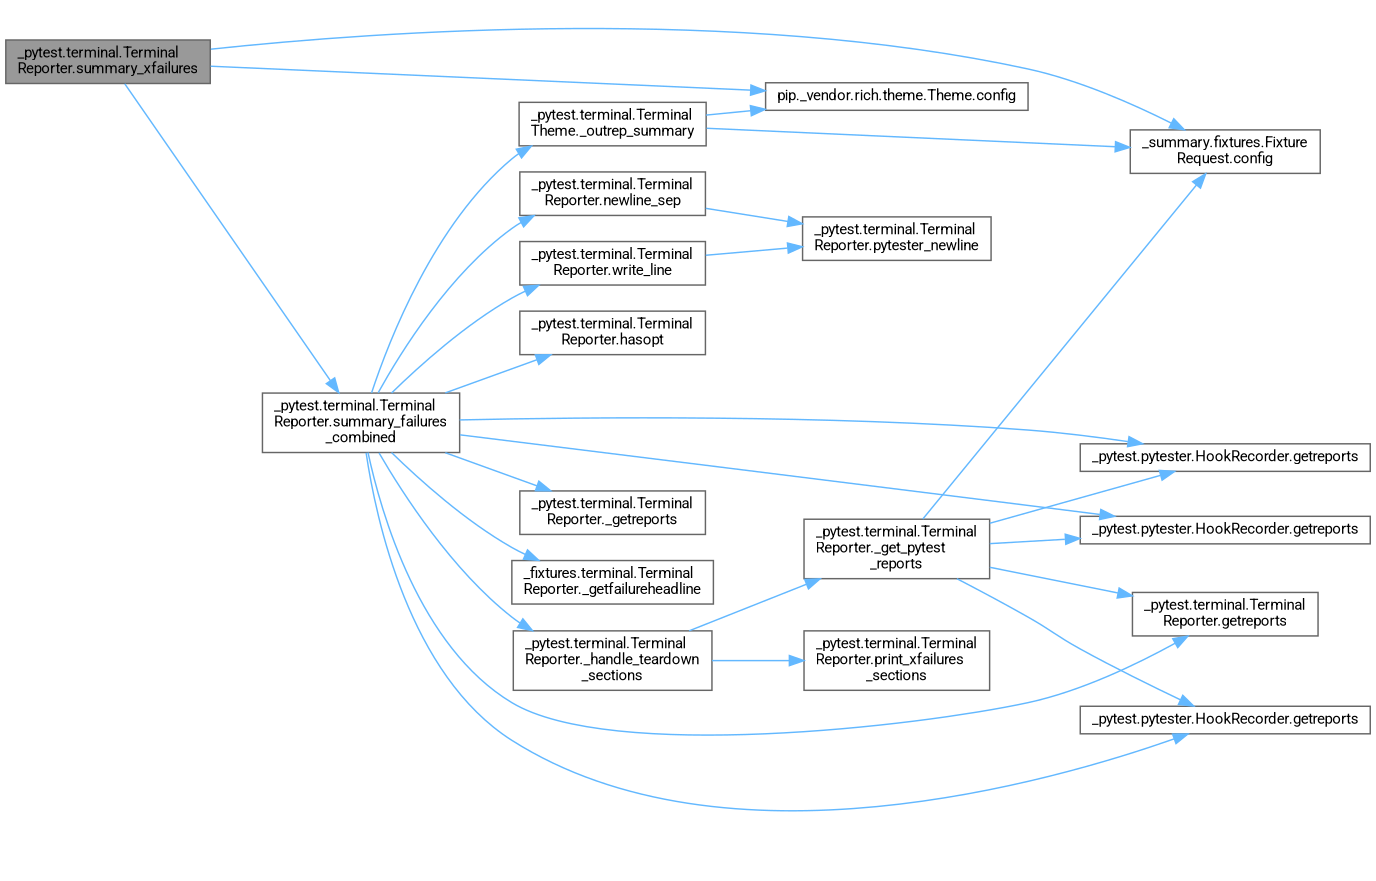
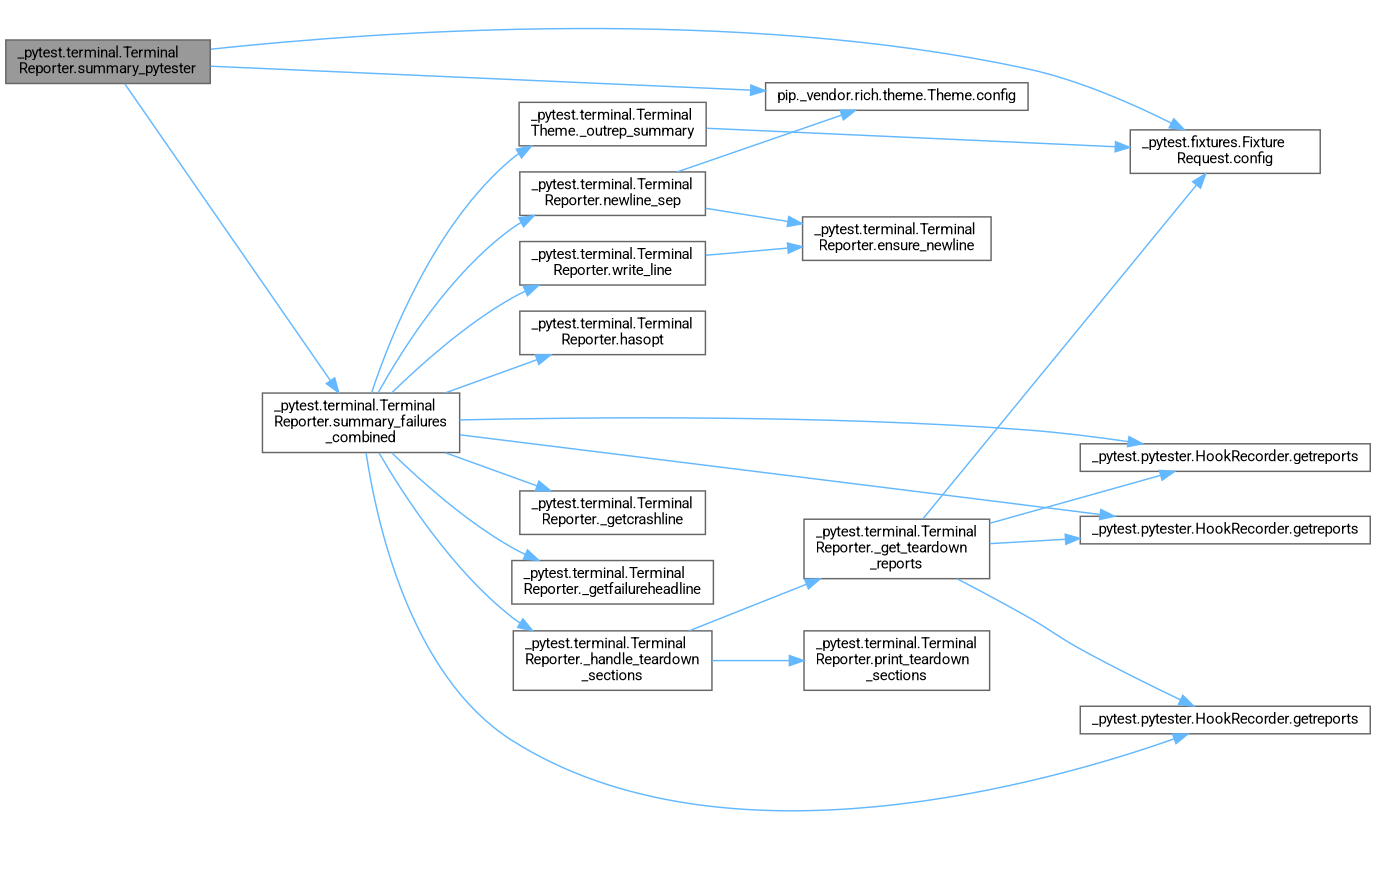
(108, 62) -> (108, 62)
(728, 113) -> (759, 143)
(1225, 152) -> (1225, 152)
(897, 239) -> (897, 239)
(613, 513) -> (613, 513)
(897, 549) -> (897, 549)
(613, 582) -> (613, 582)
(1225, 614) -> none
(897, 661) -> (897, 661)
